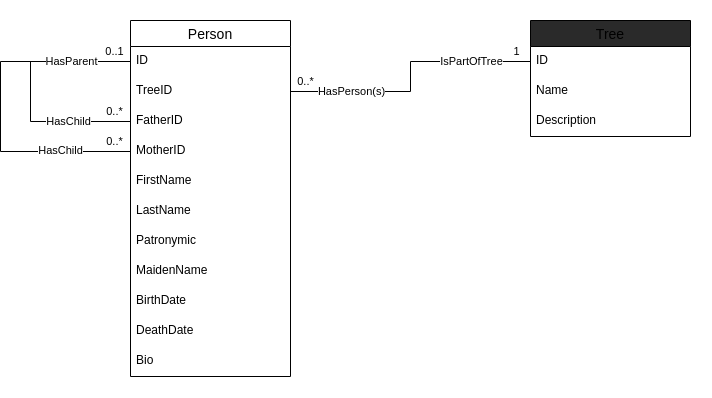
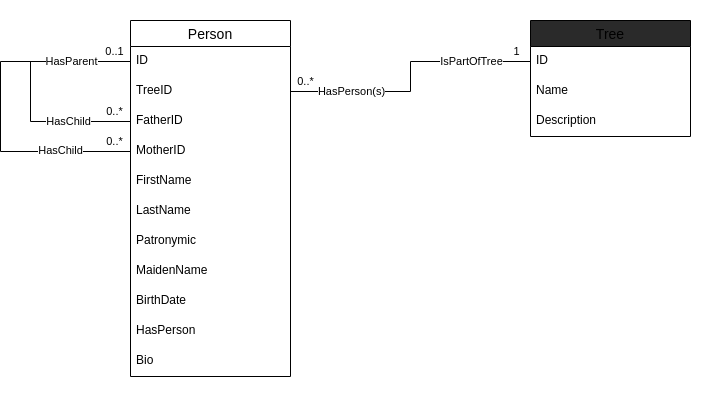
(166, 330) -> (166, 330)
